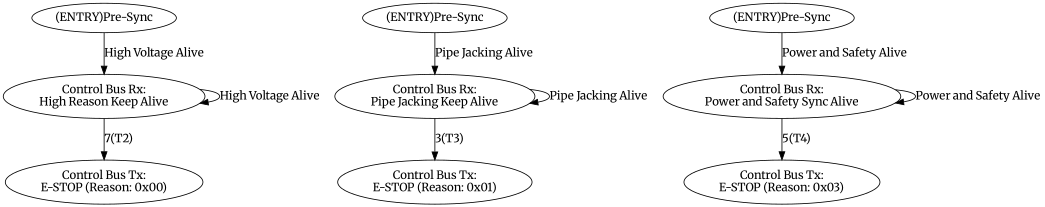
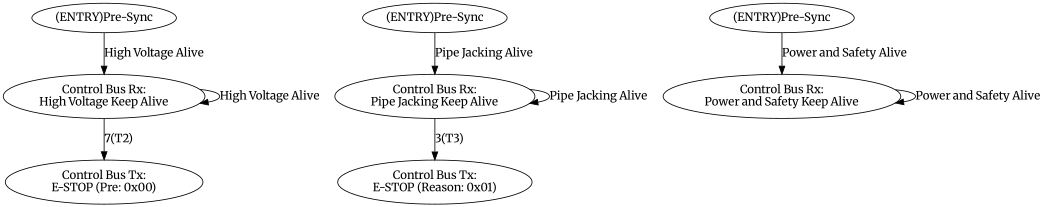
(104, 96) -> (104, 96)
(782, 96) -> (782, 96)
(104, 182) -> (104, 182)
(782, 182) -> none
